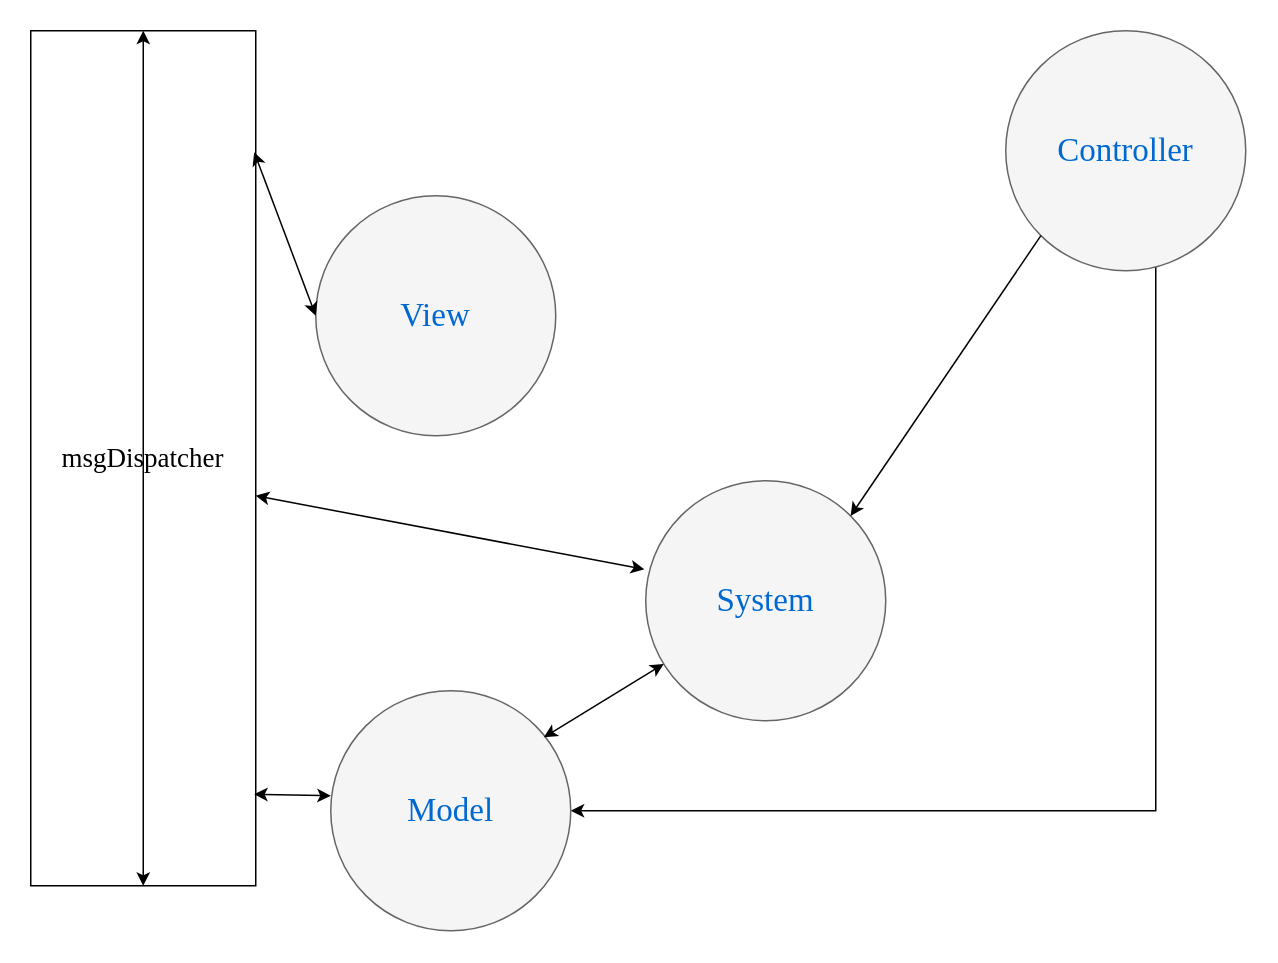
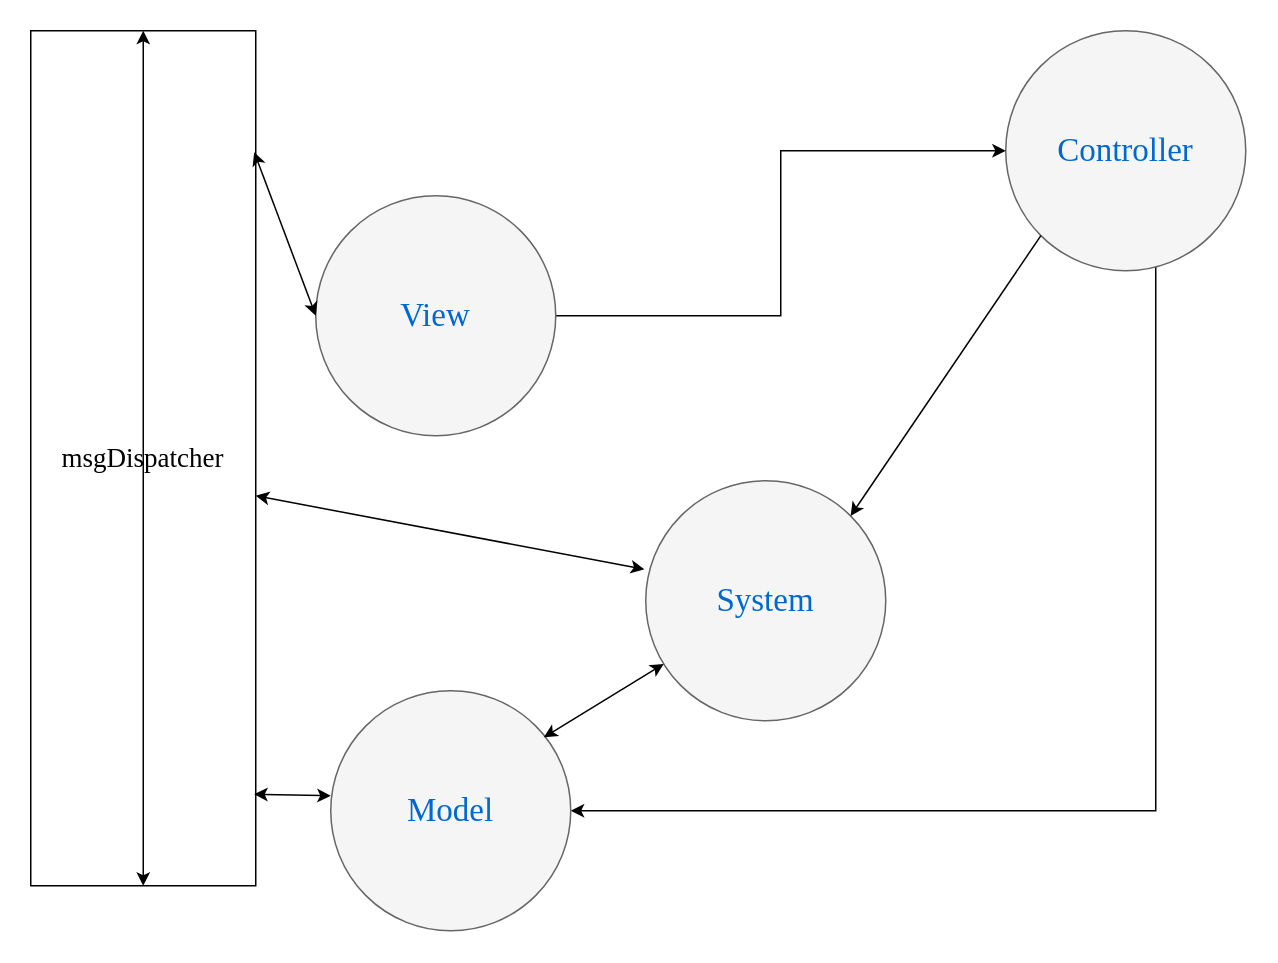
none -> (781, 239)
